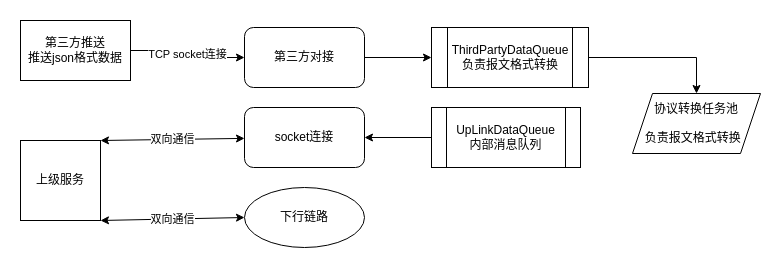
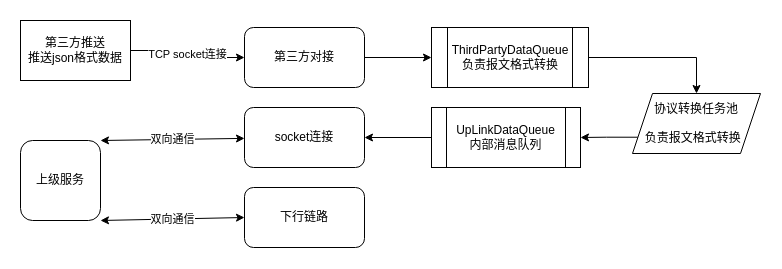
none -> (613, 137)
(61, 181) -> (61, 181)
(305, 218) -> (305, 218)
